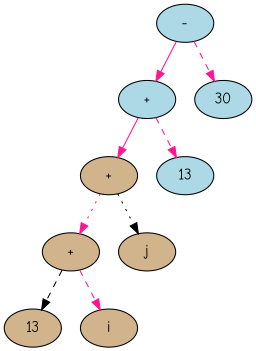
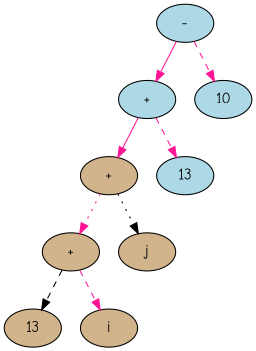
(223, 99) -> (223, 99)
